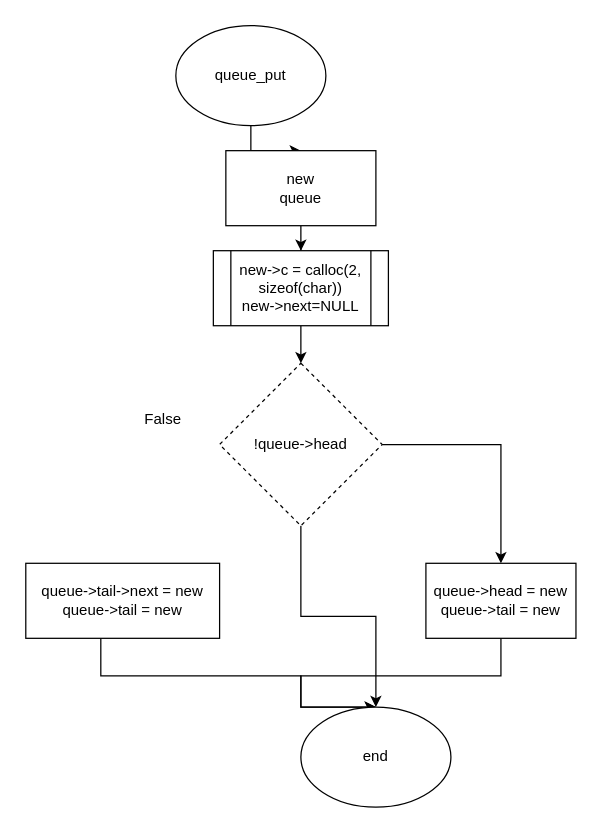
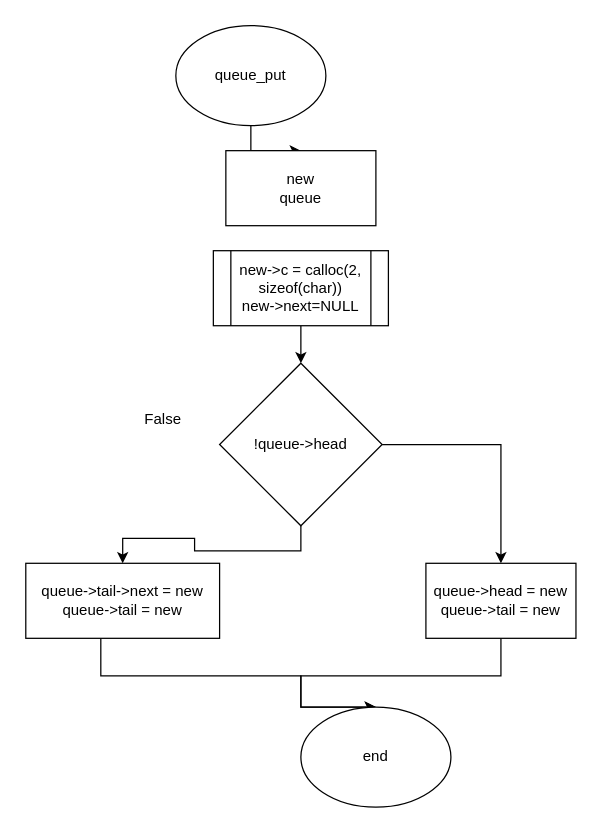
(301, 243) -> none
(301, 444) -> (301, 444)
(345, 616) -> (199, 551)
